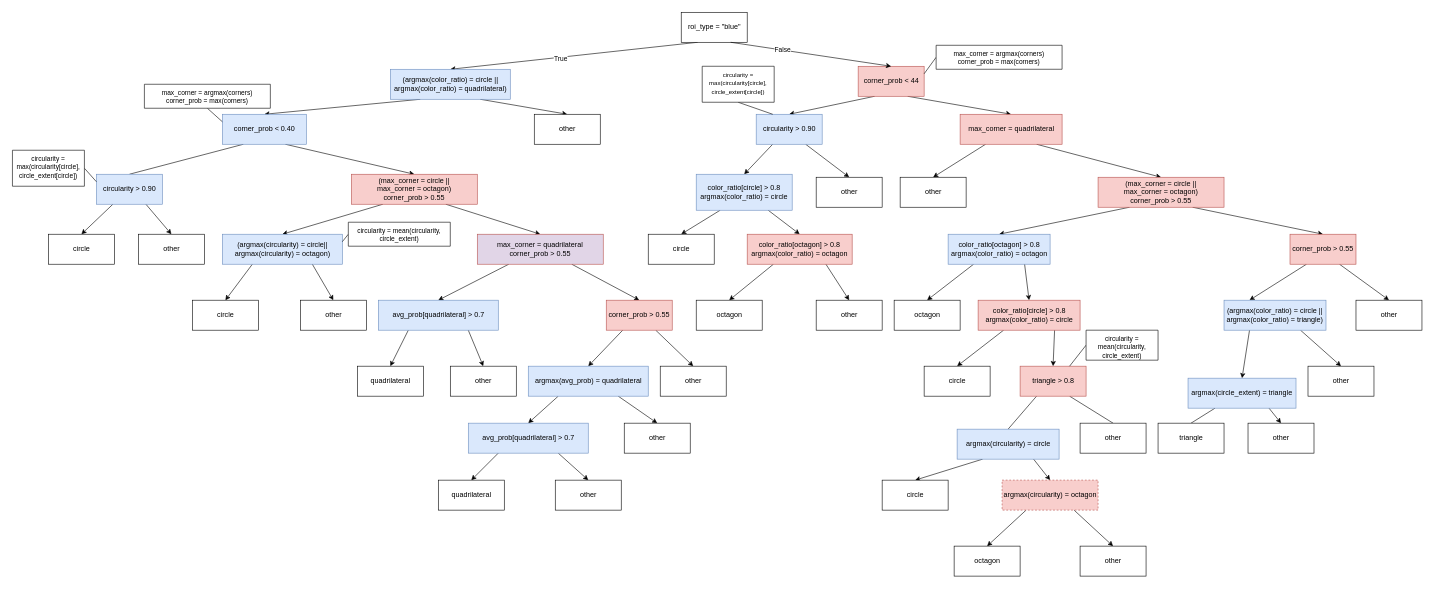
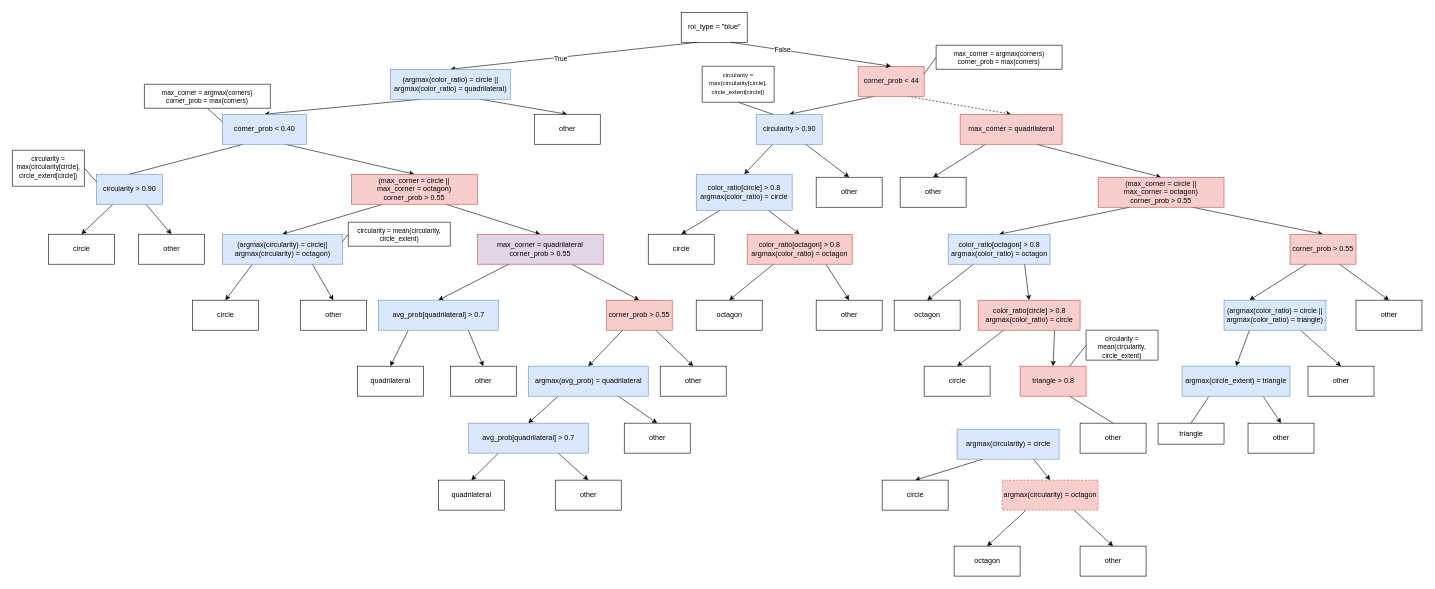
(959, 105) -> (959, 105)
(1242, 393) -> (1236, 381)
(1023, 412) -> none
(1191, 438) -> (1191, 434)
